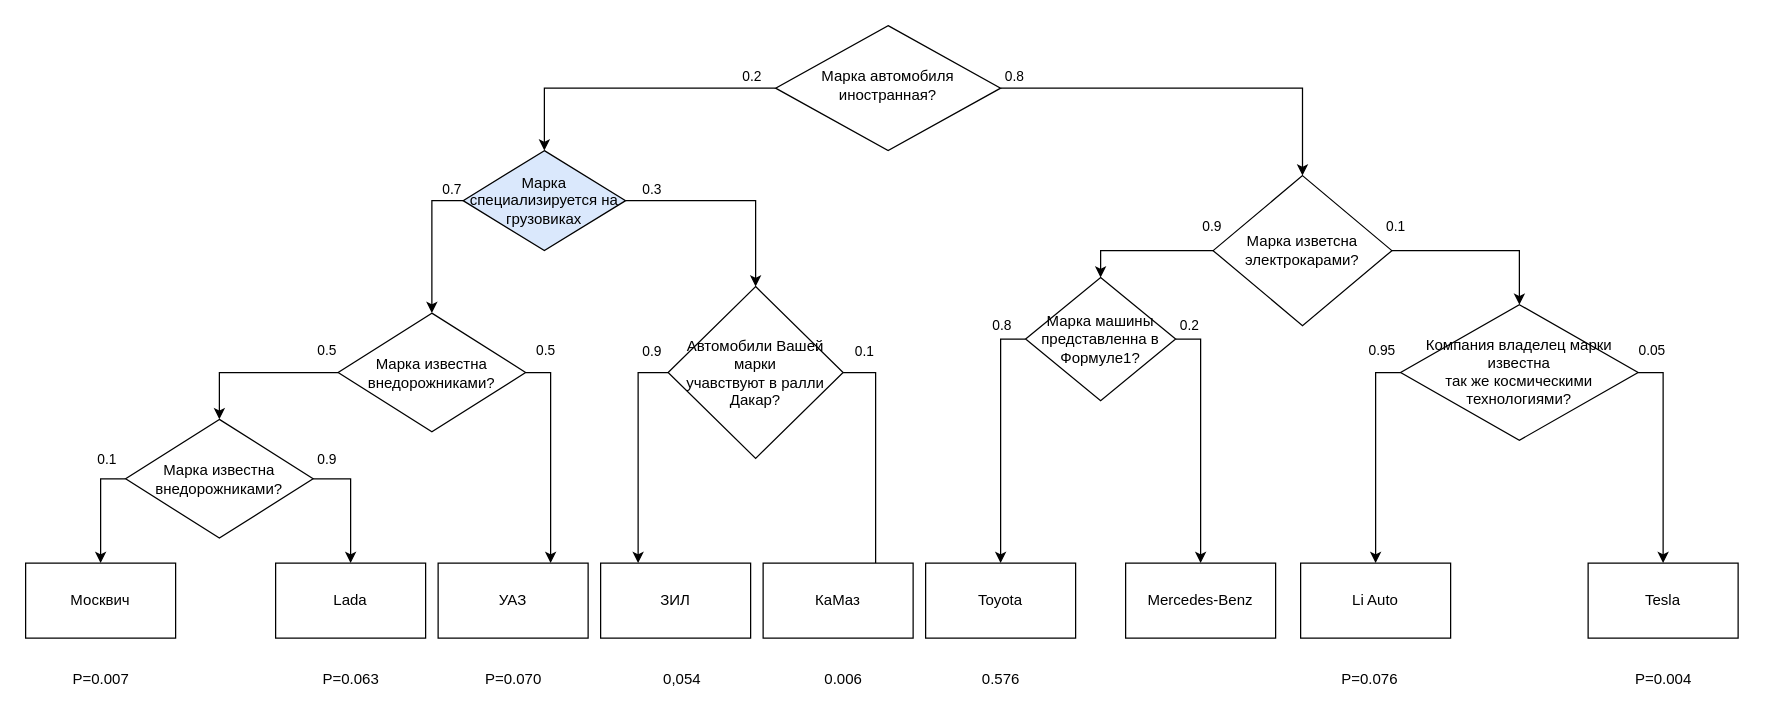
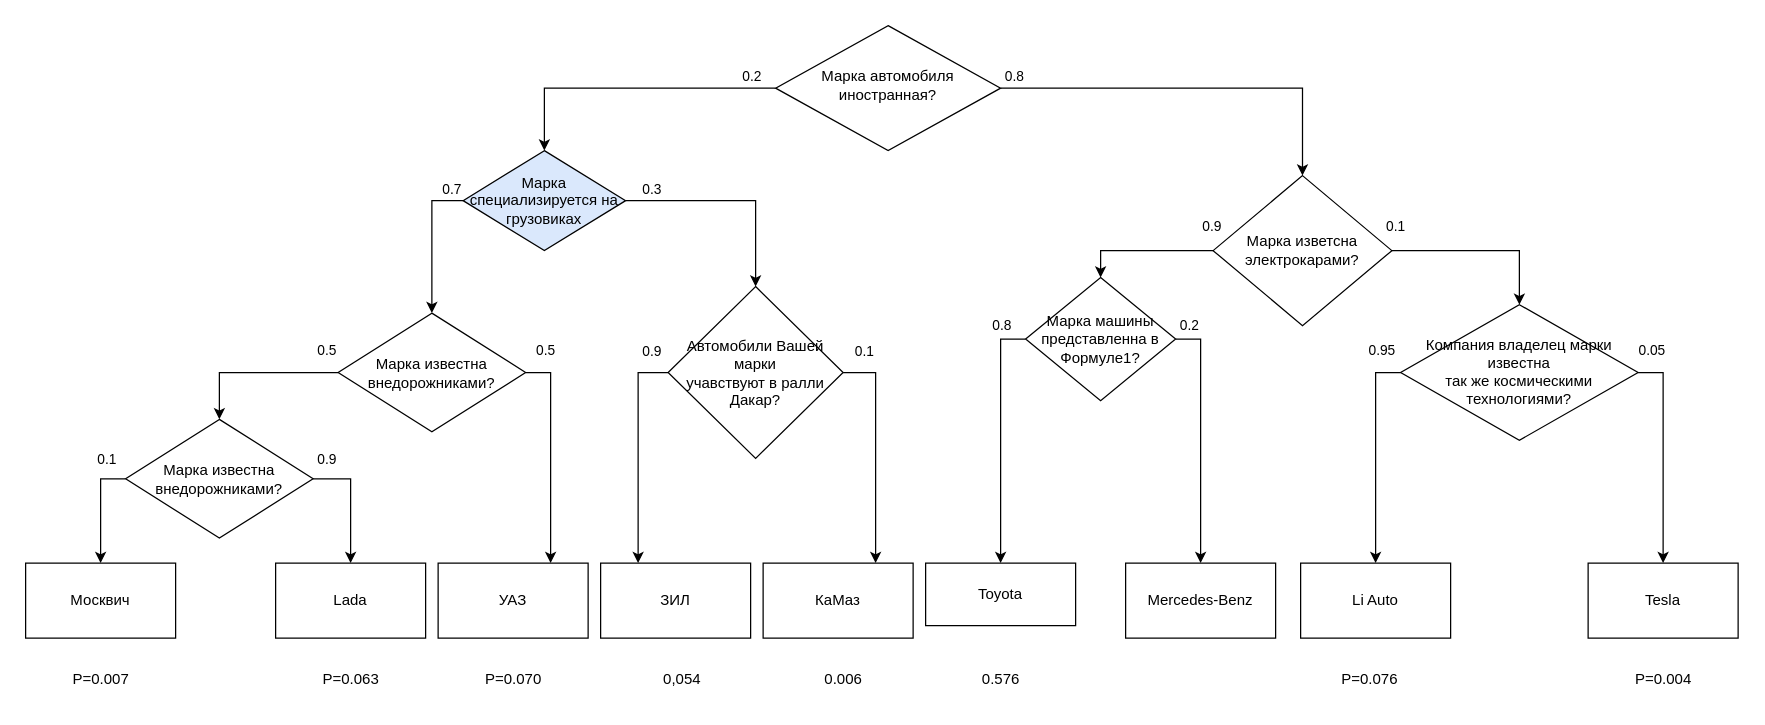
(876, 556) -> (876, 553)
(1001, 601) -> (1001, 594)
